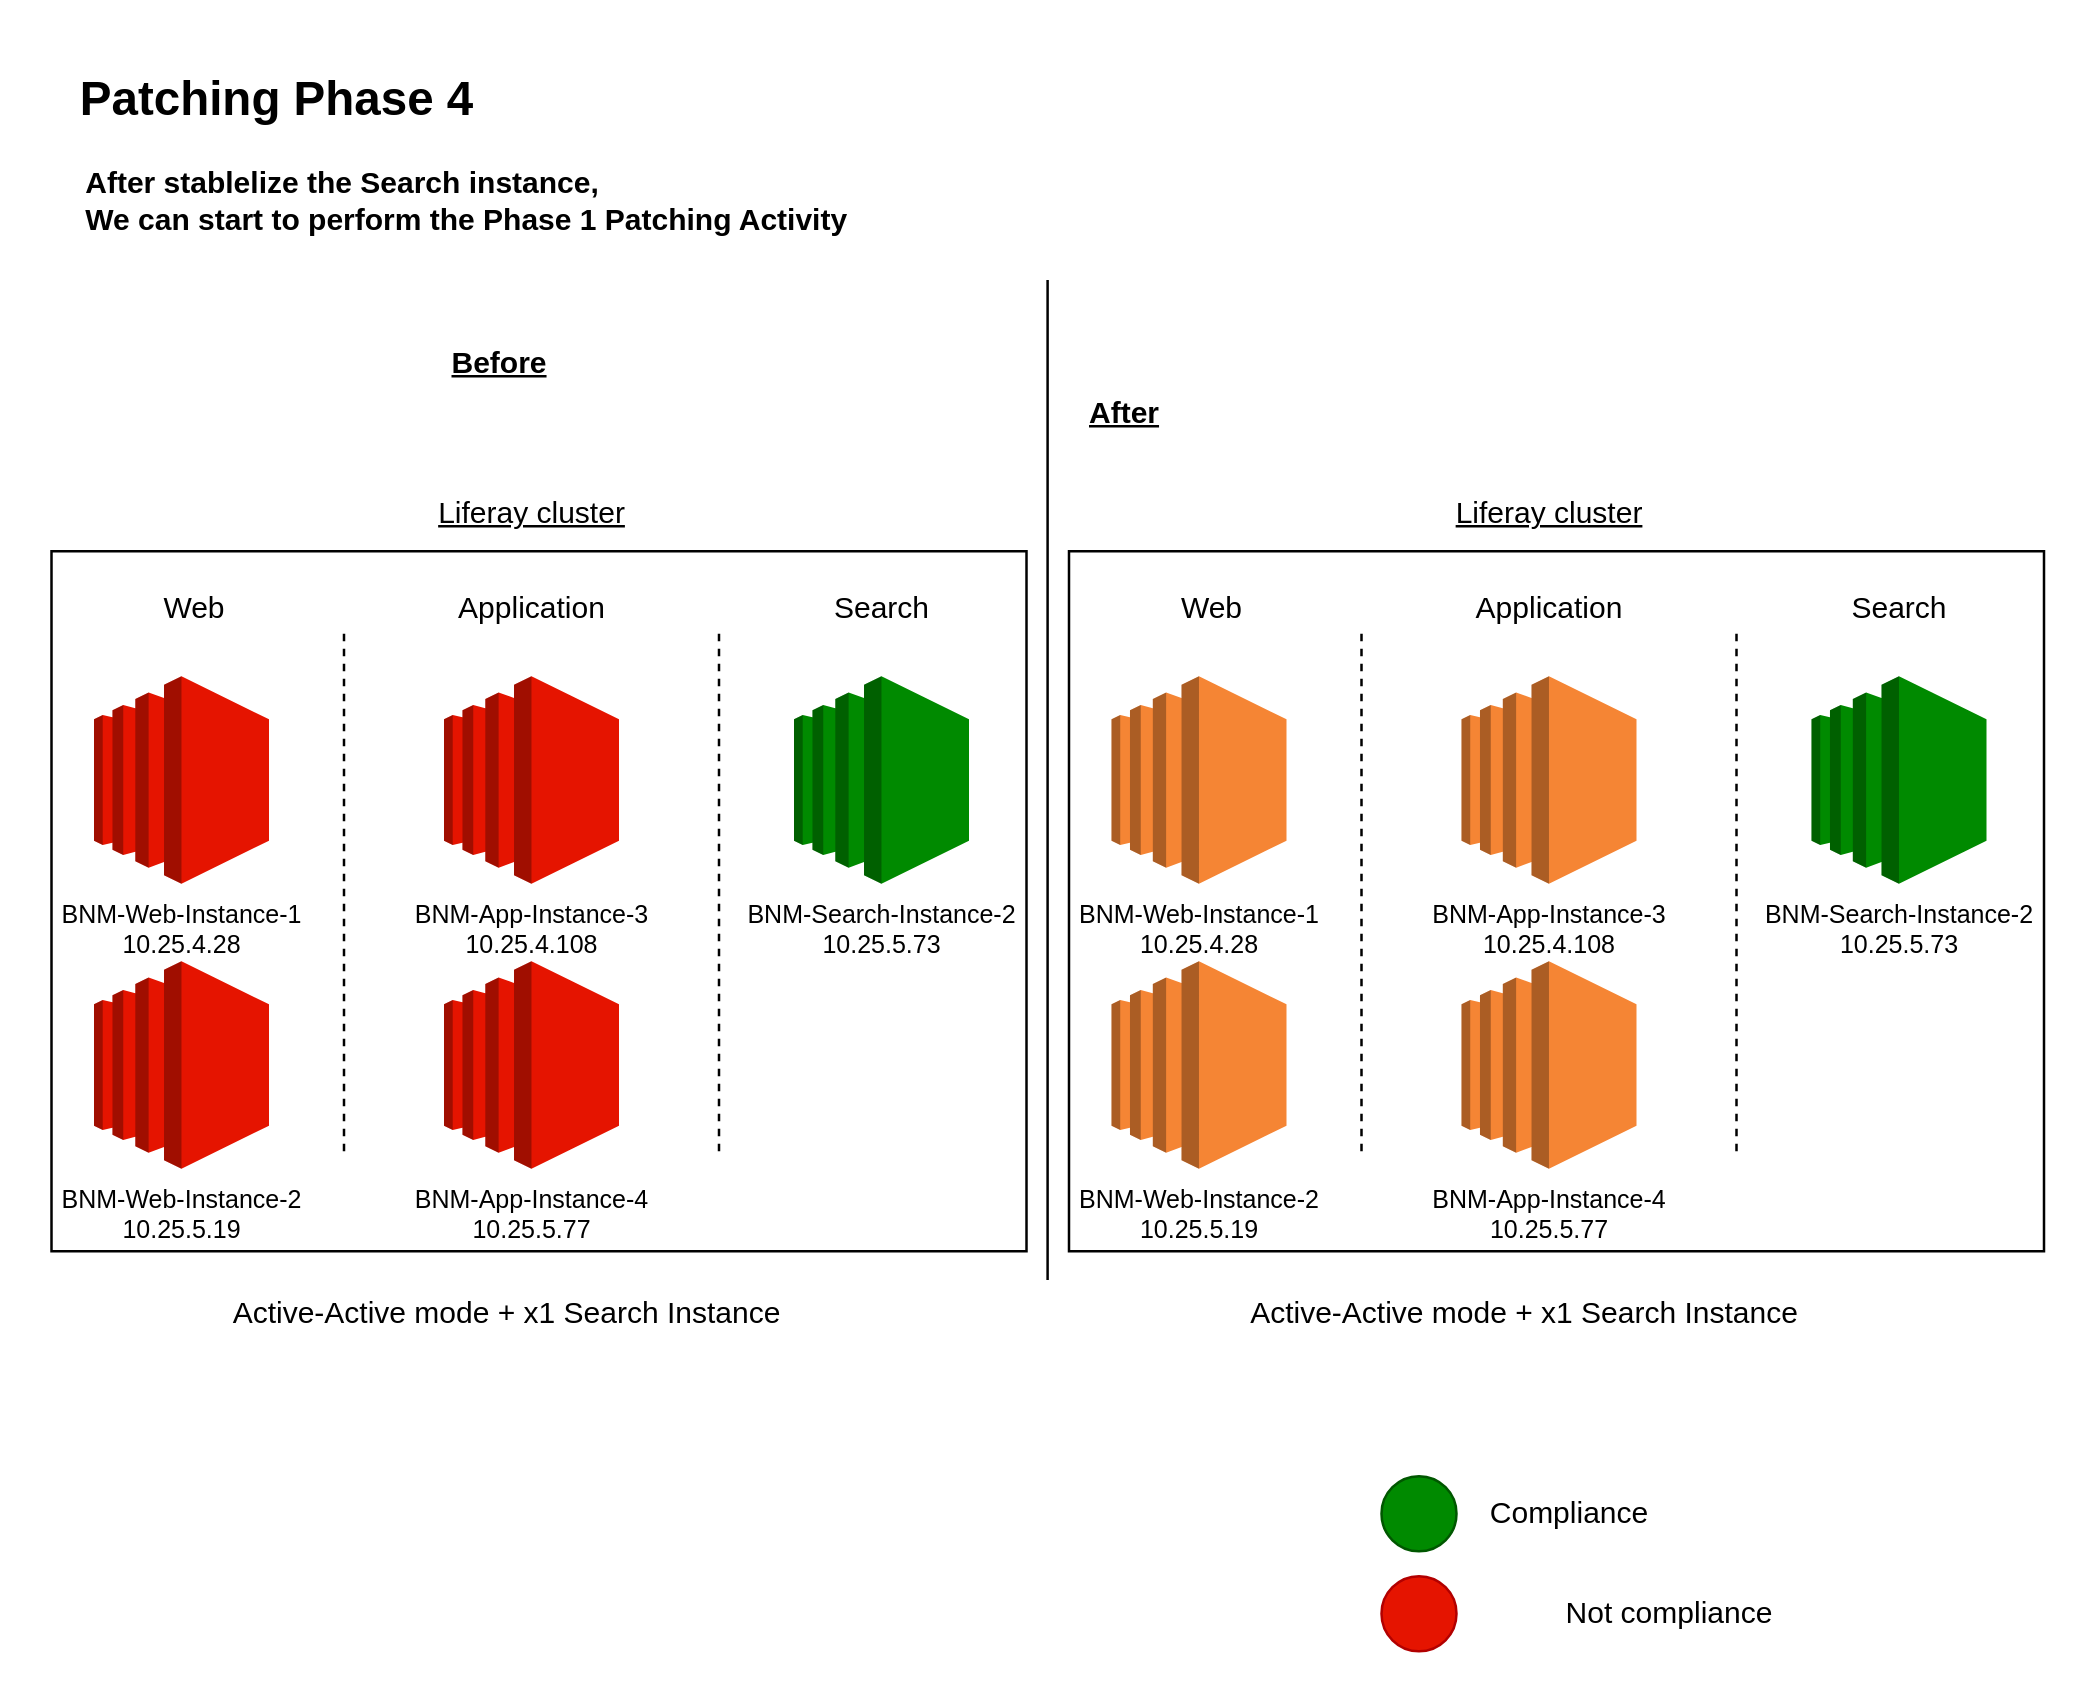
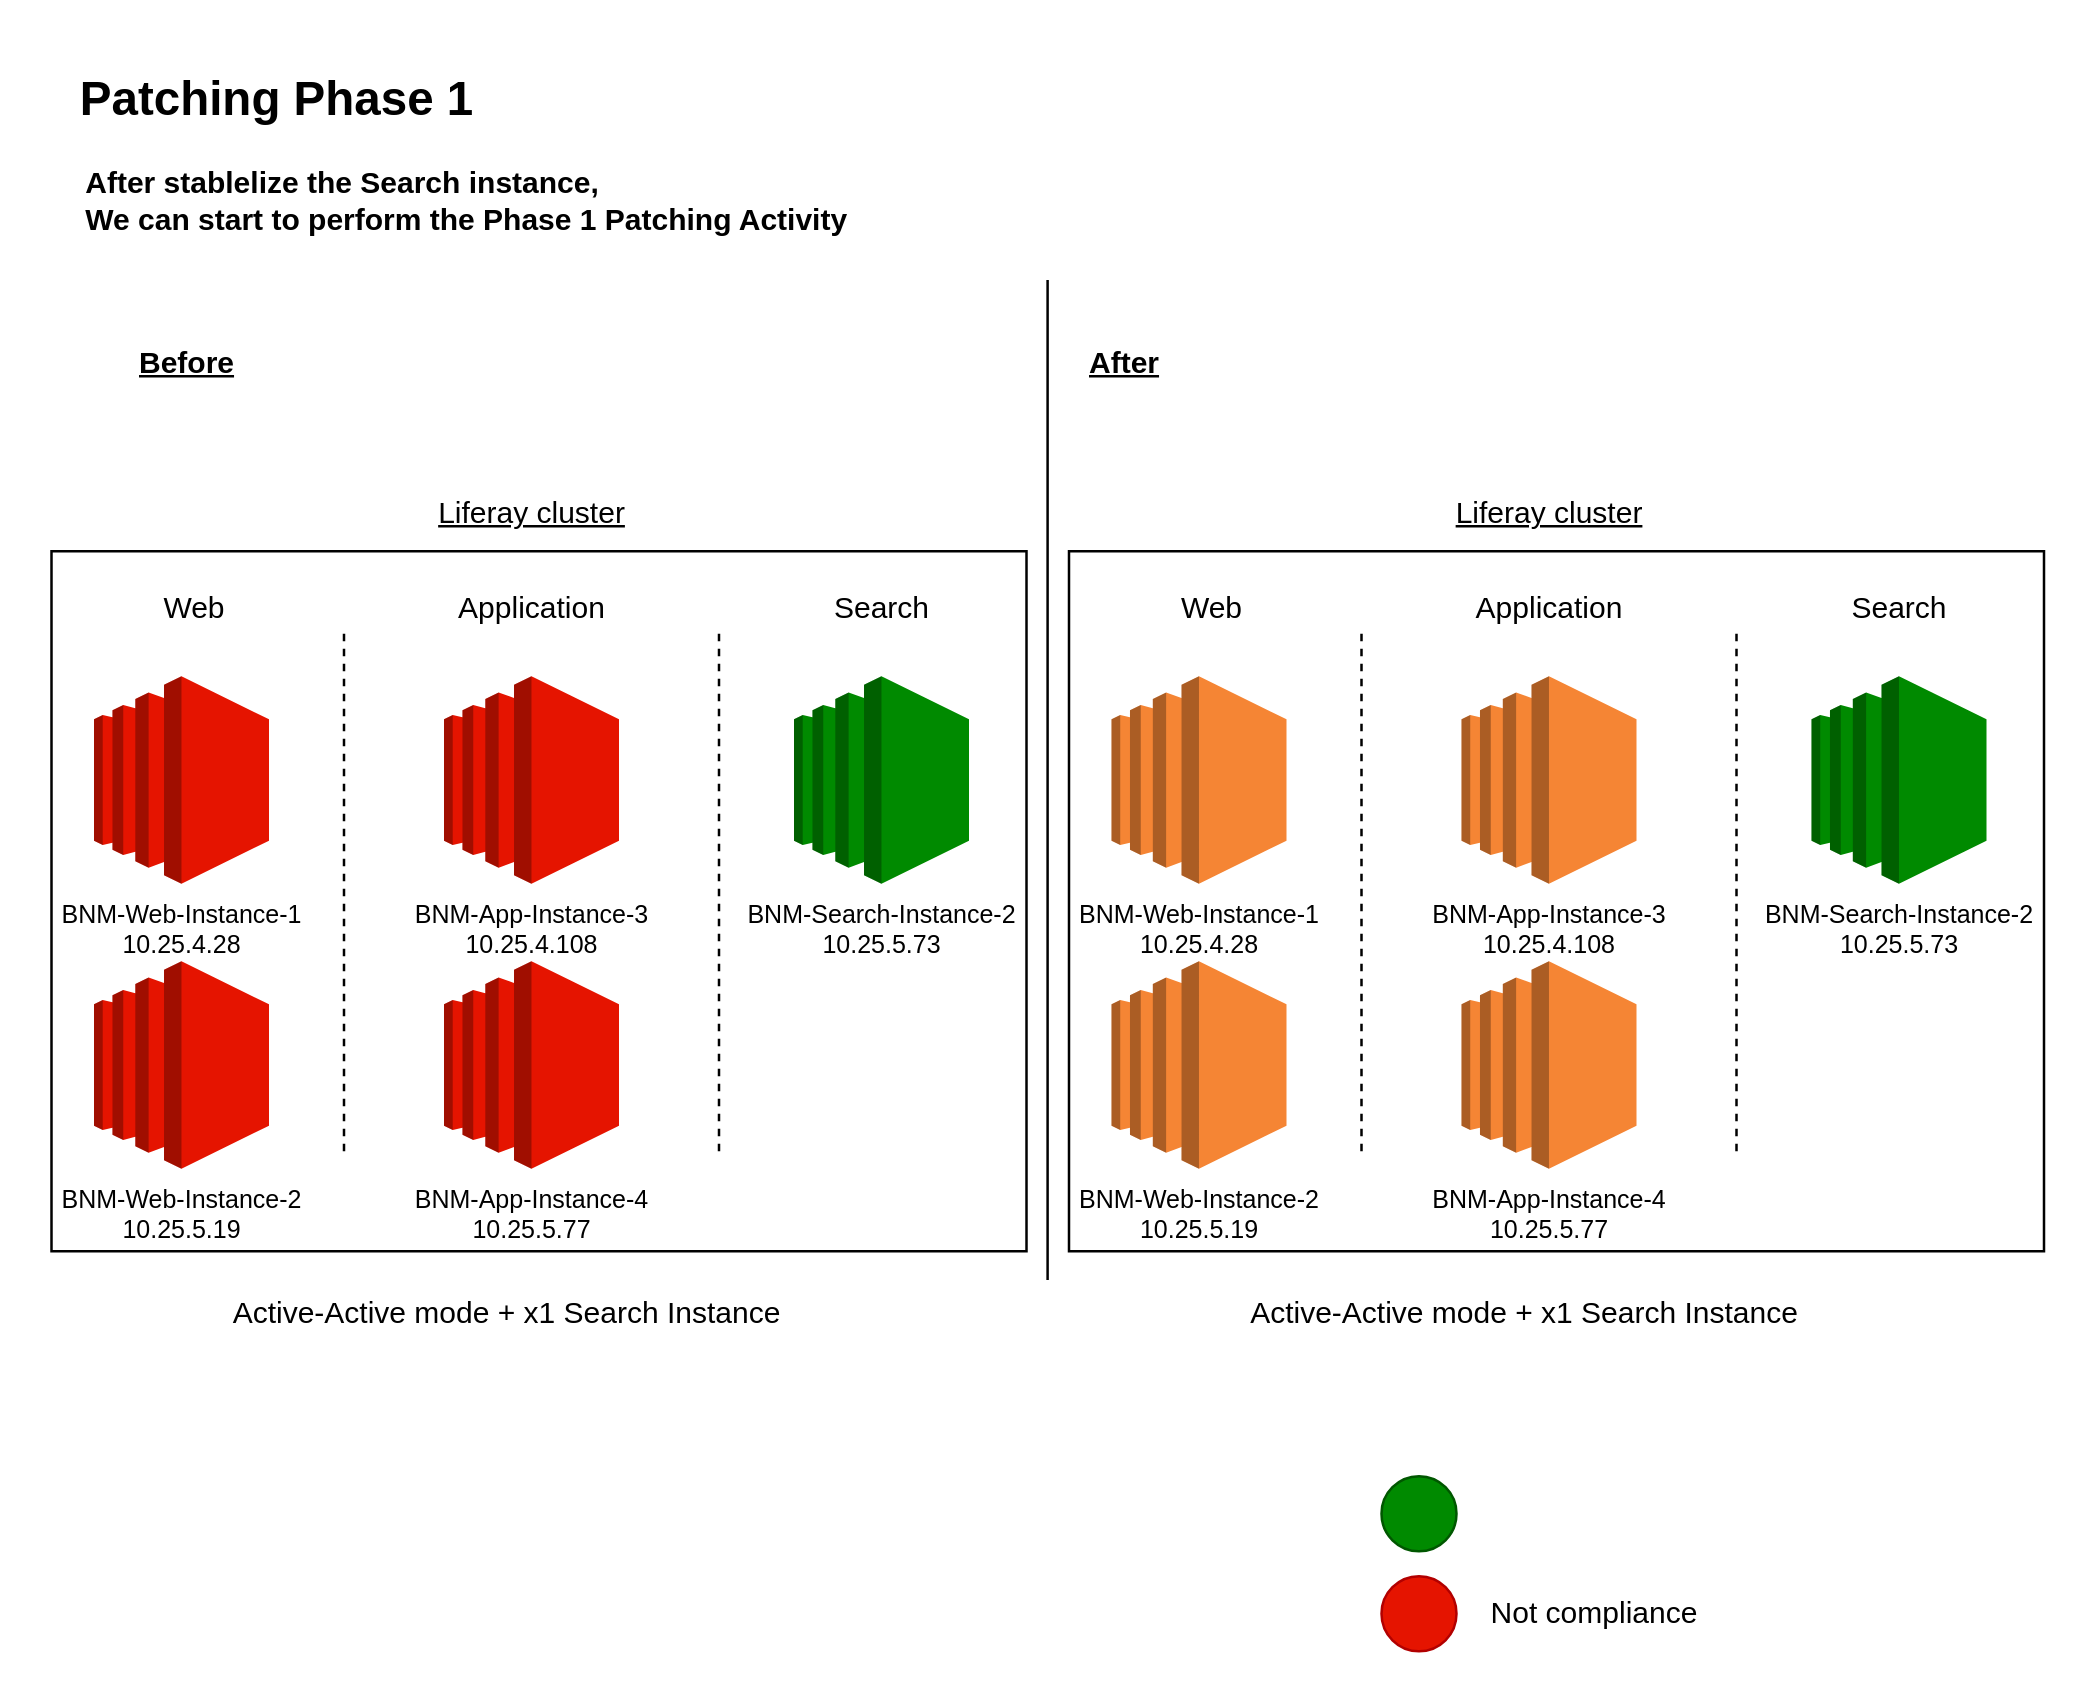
(278, 101) -> (278, 101)
(499, 364) -> (186, 364)
(1124, 414) -> (1124, 364)
(1569, 1514) -> none
(1669, 1614) -> (1594, 1614)
